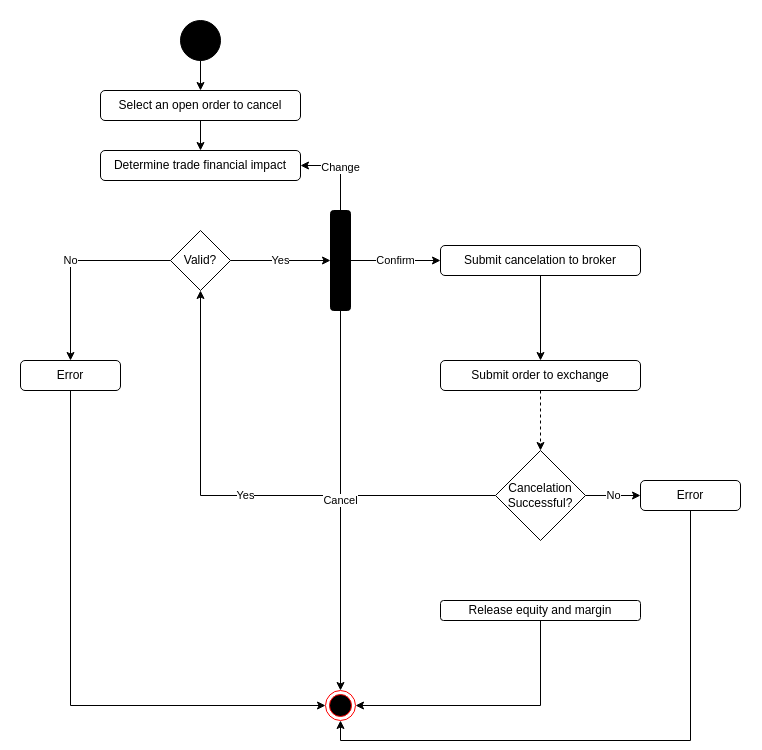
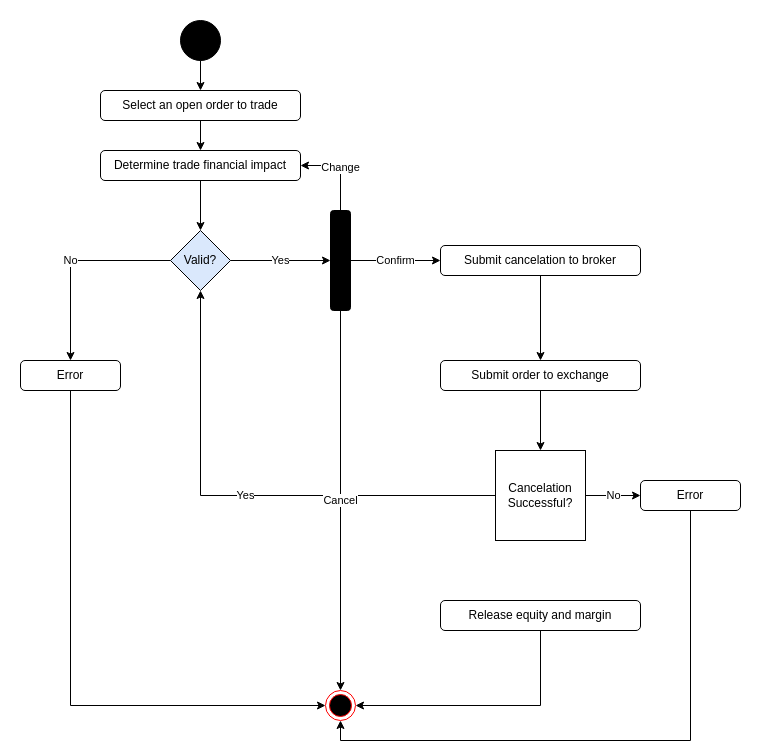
(201, 106) -> (201, 106)
none -> (201, 202)
(201, 261) -> (201, 261)
(541, 418) -> (541, 418)
(541, 496) -> (541, 496)
(541, 611) -> (541, 616)
